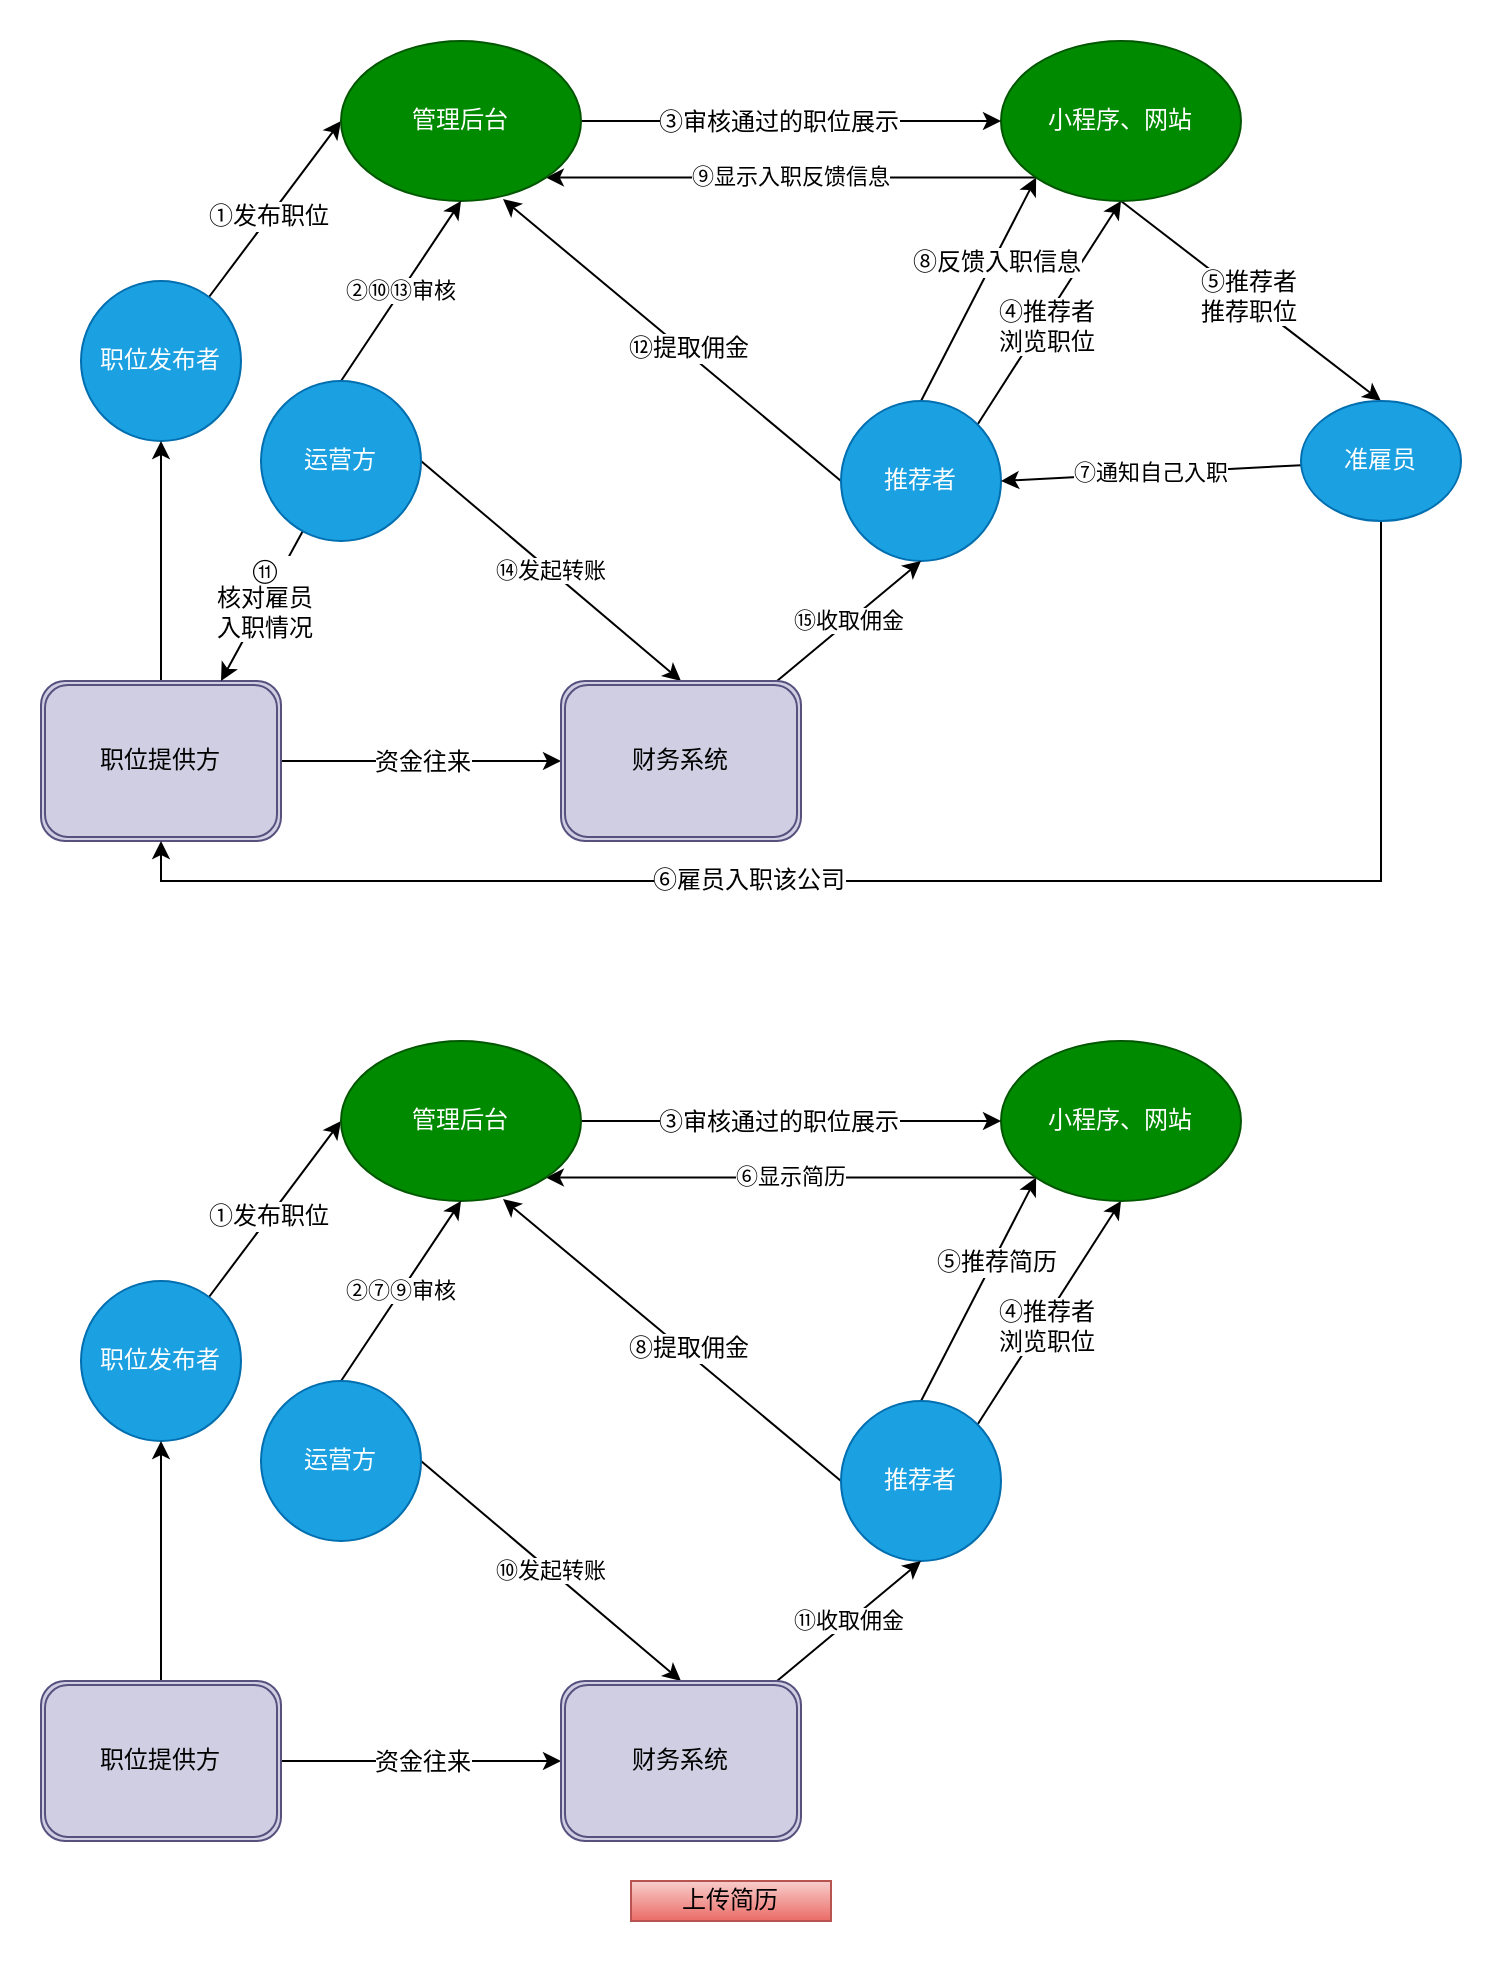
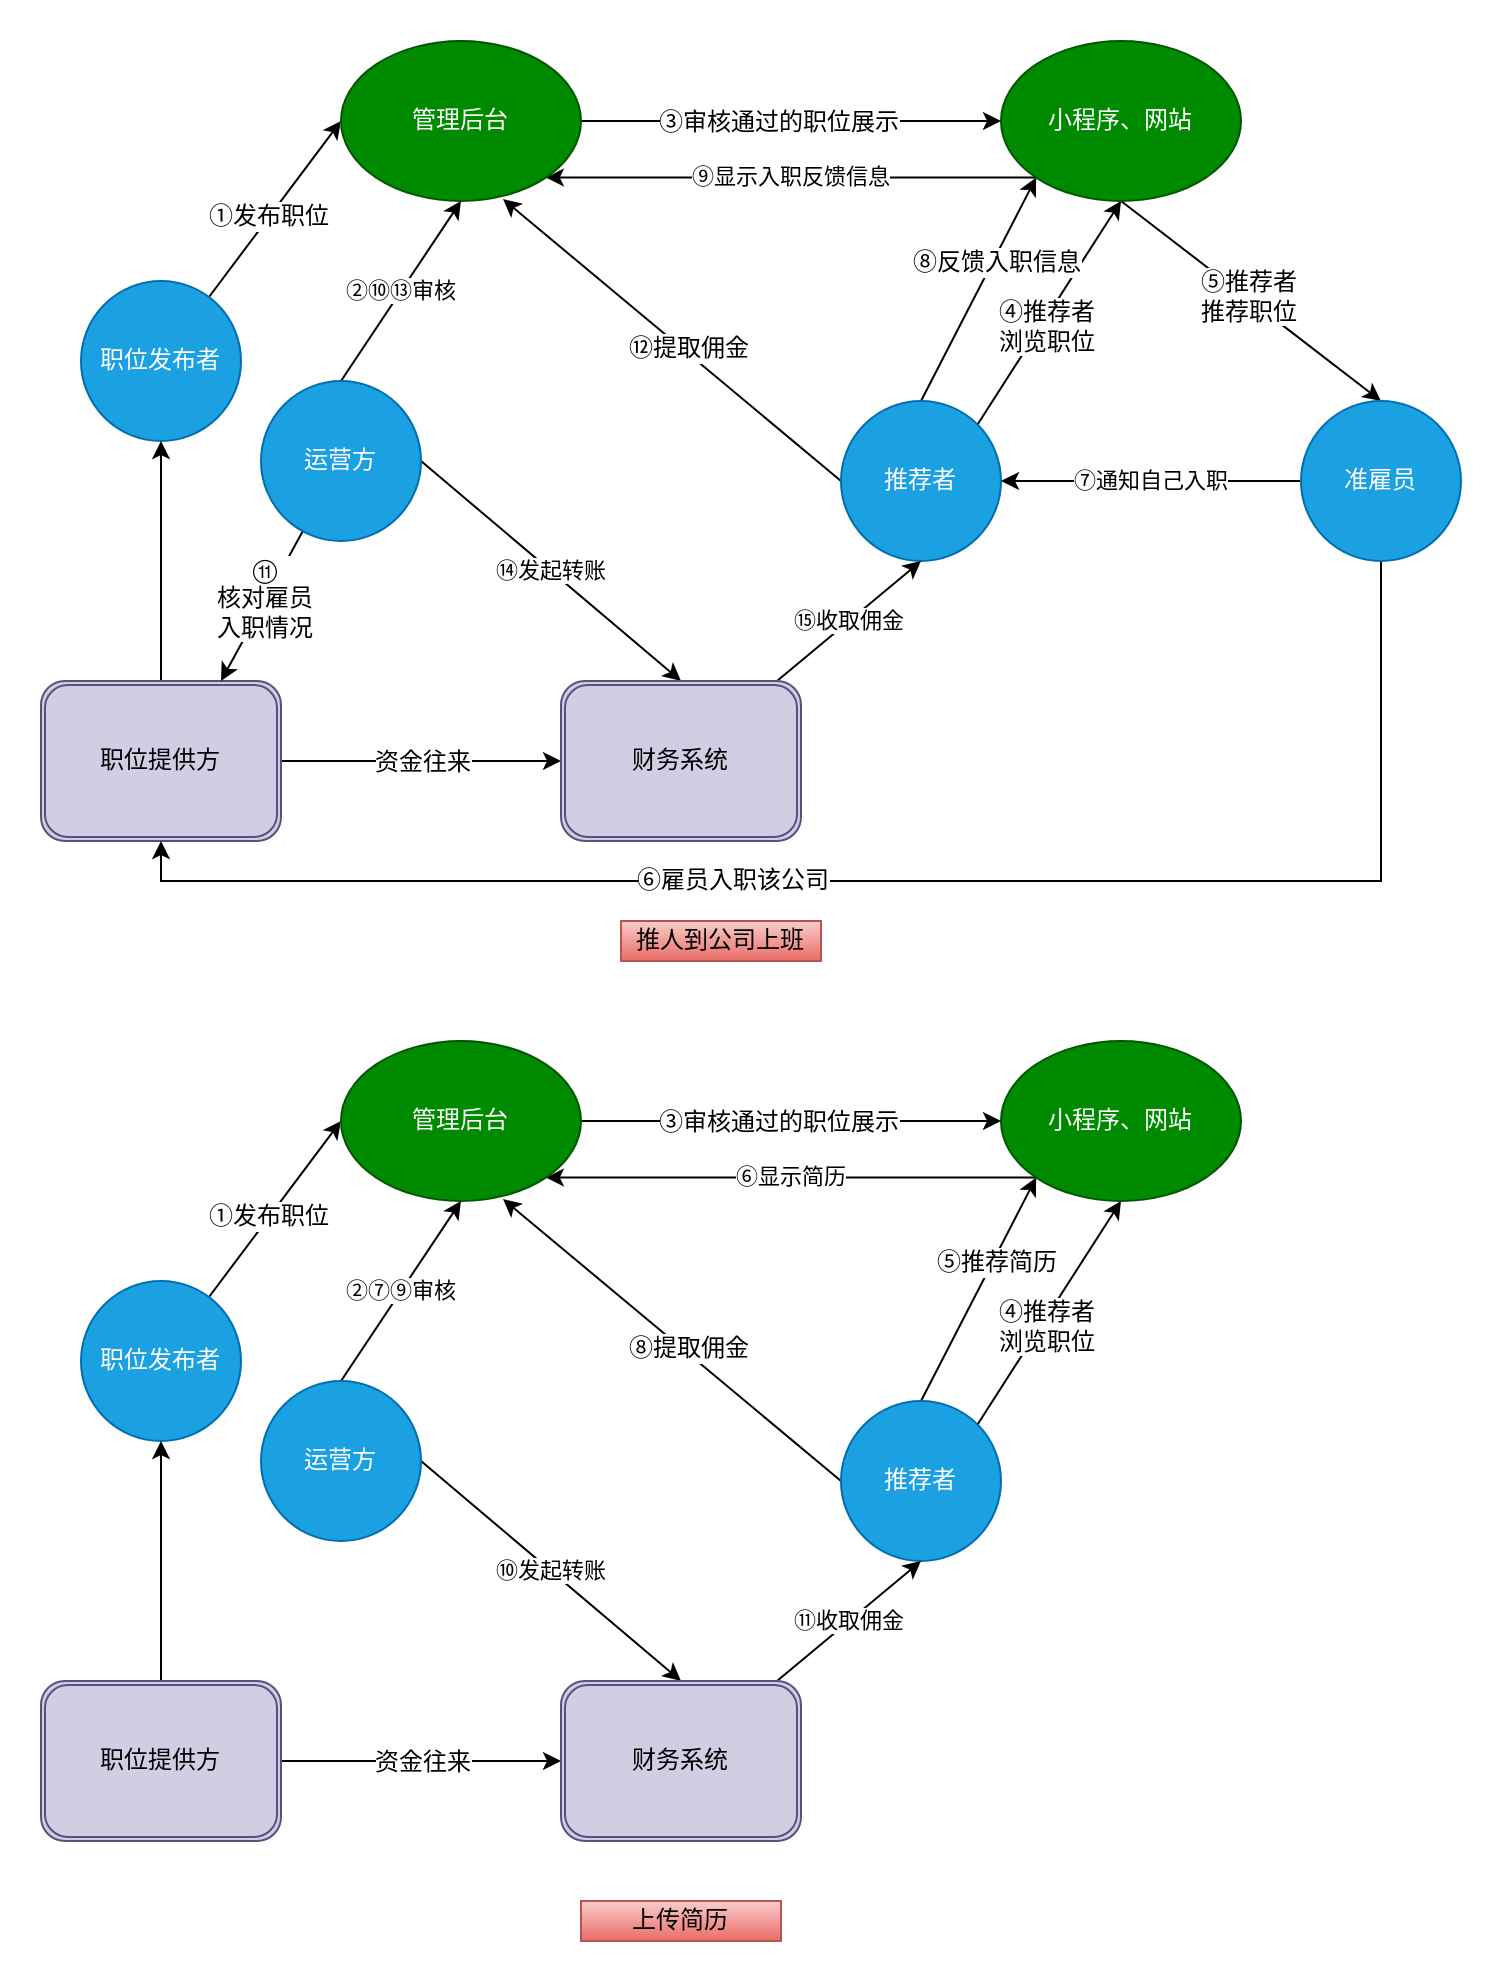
(1381, 461) -> (1381, 481)
none -> (721, 941)
(731, 1901) -> (681, 1921)
